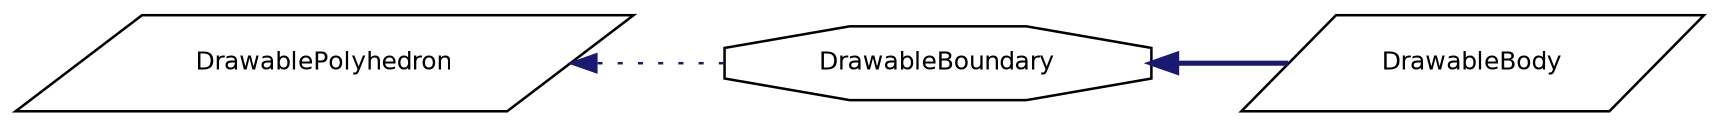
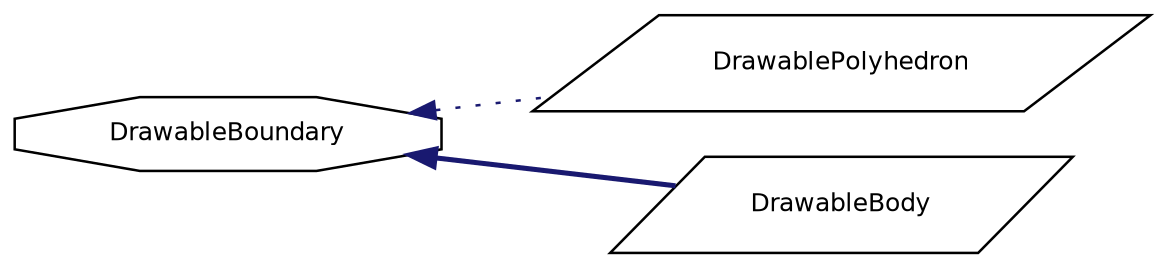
(661, 63) -> (493, 103)
